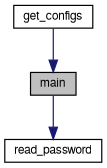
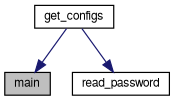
(53, 111) -> (94, 45)
